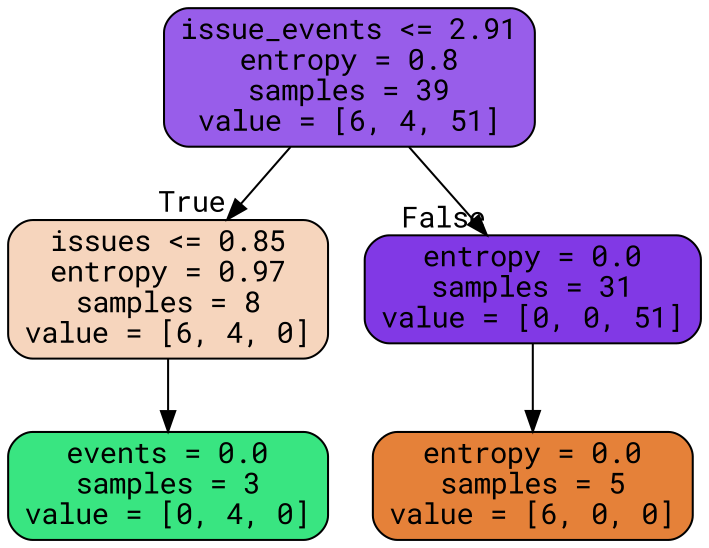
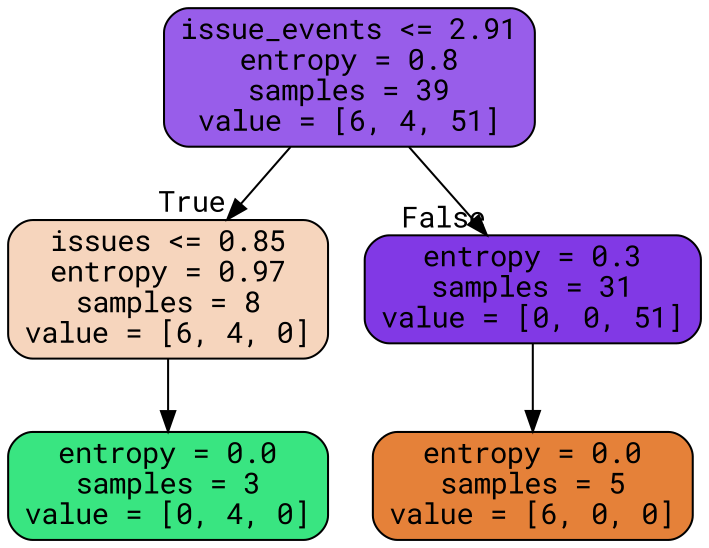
(533, 289) -> (533, 289)
(168, 486) -> (168, 486)
